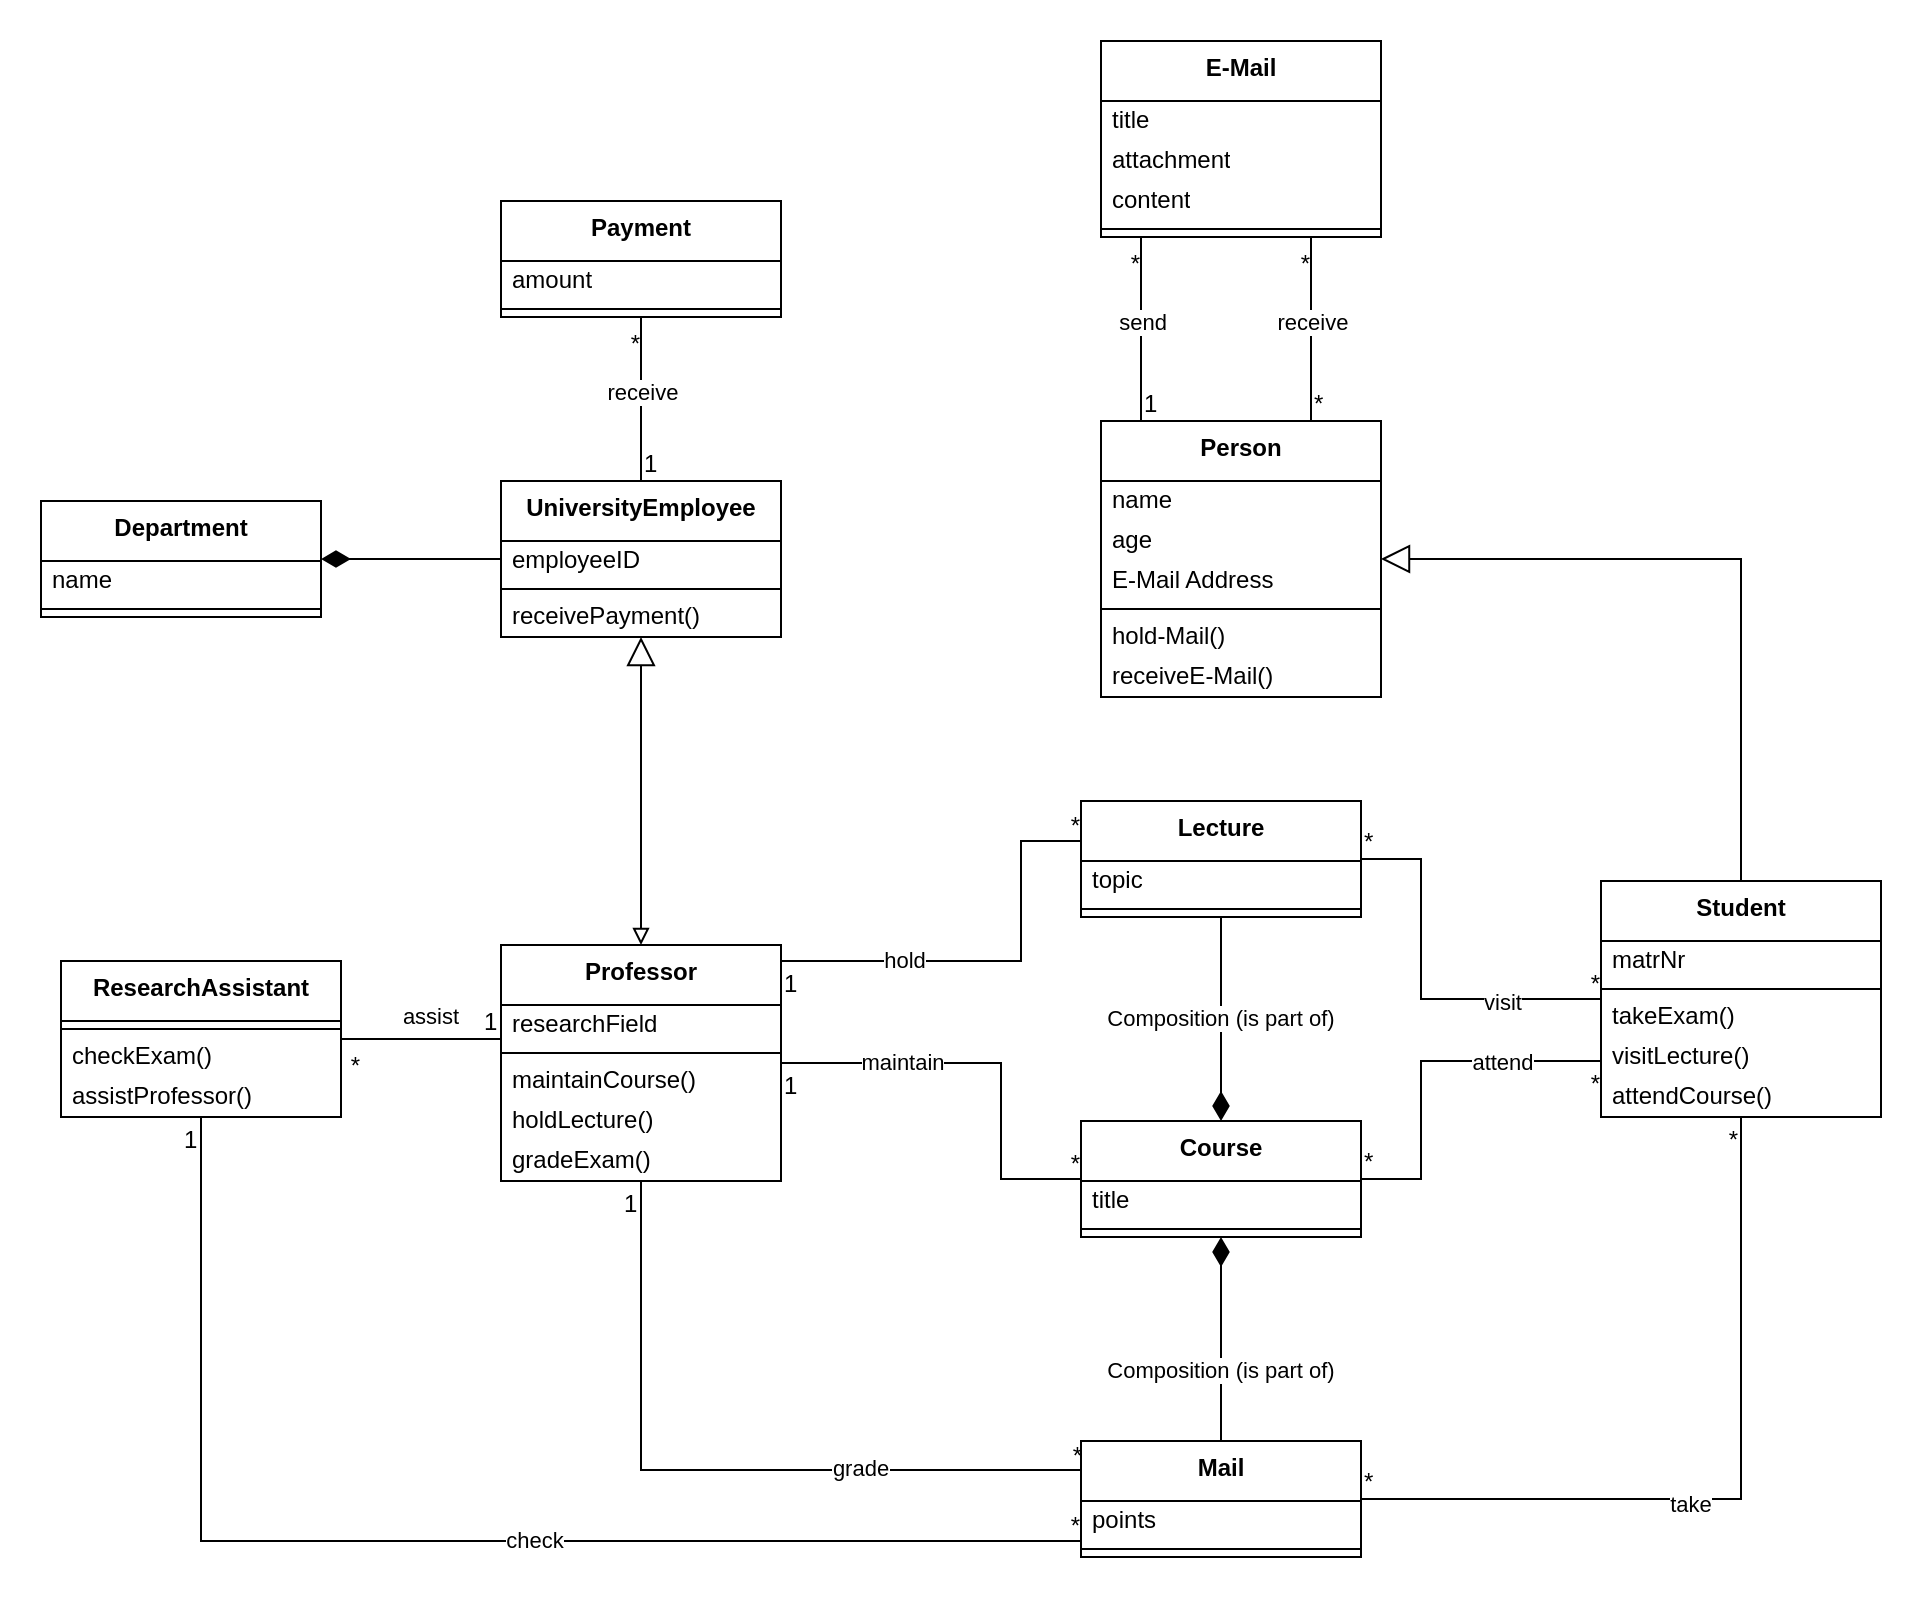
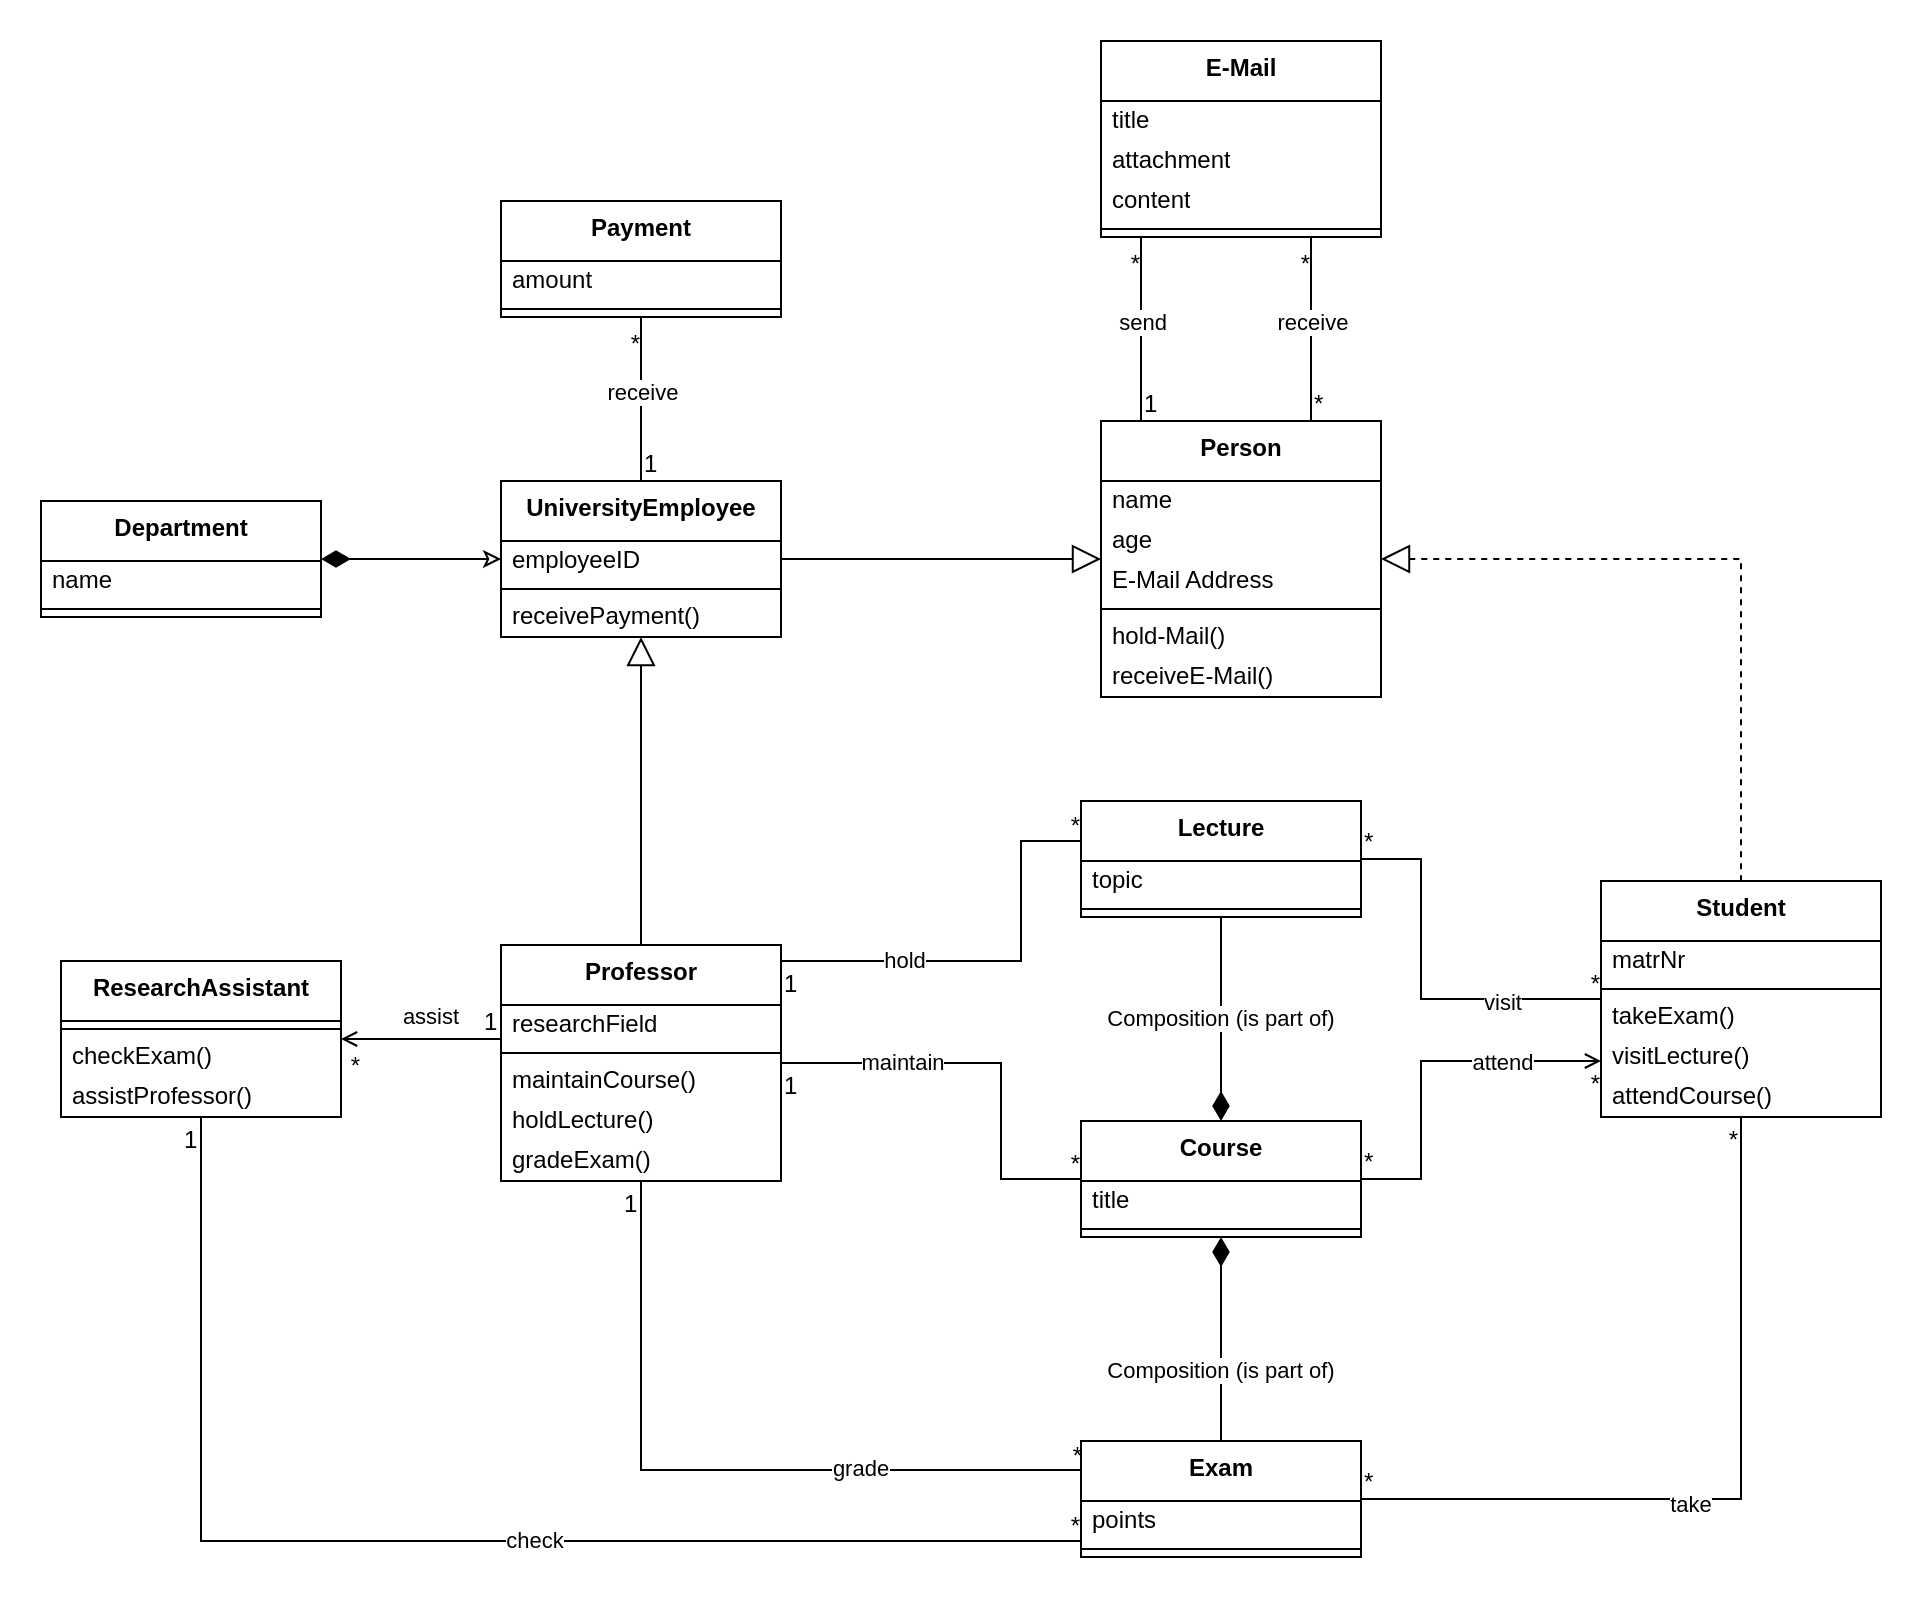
(491, 559) -> (486, 559)
none -> (928, 559)
(1737, 559) -> (1737, 559)
(641, 927) -> (641, 934)
(348, 1039) -> (348, 1039)
(1593, 1061) -> (1593, 1061)
(1222, 1469) -> (1222, 1469)
